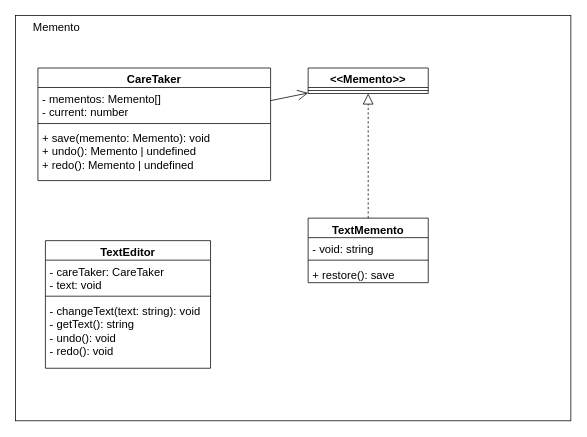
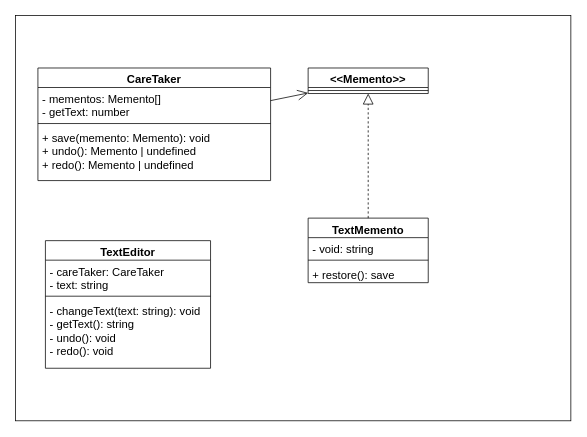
(57, 27) -> none
(104, 99) -> (104, 99)
(114, 272) -> (114, 272)
